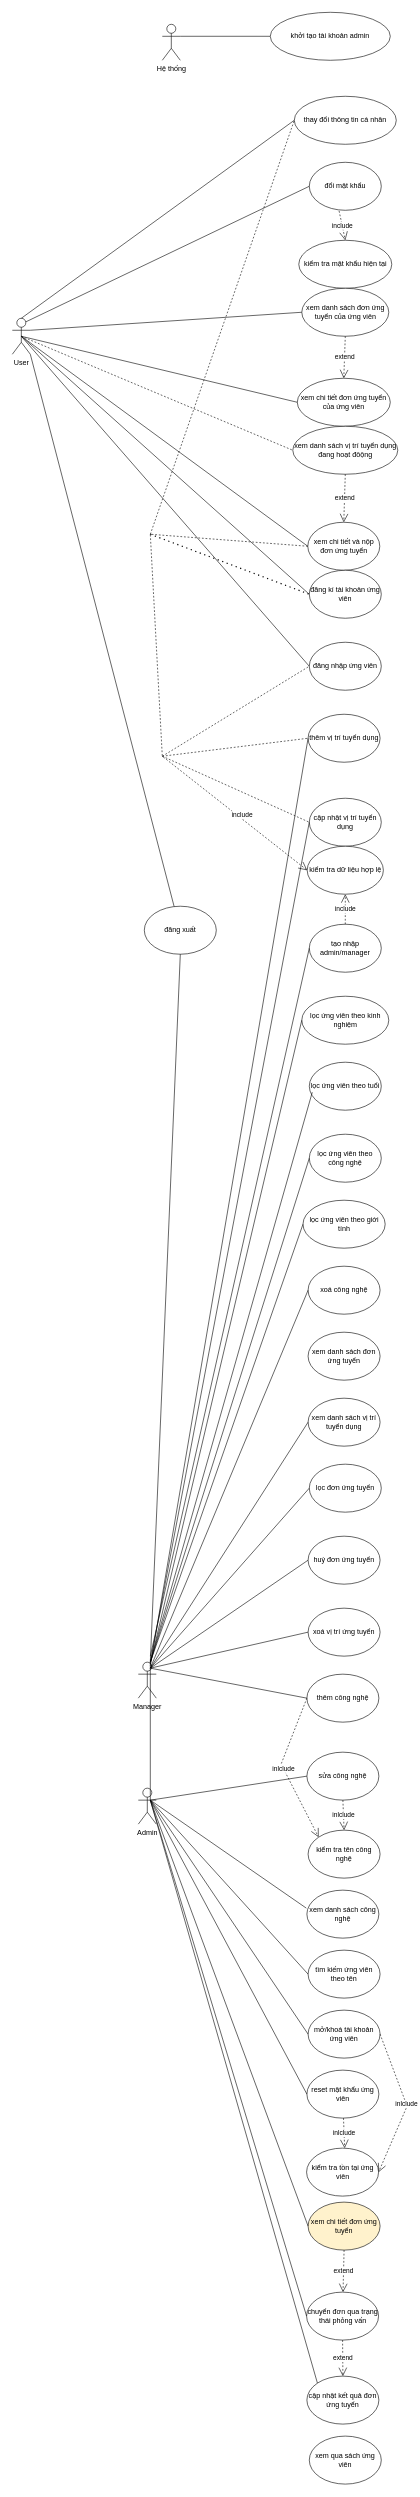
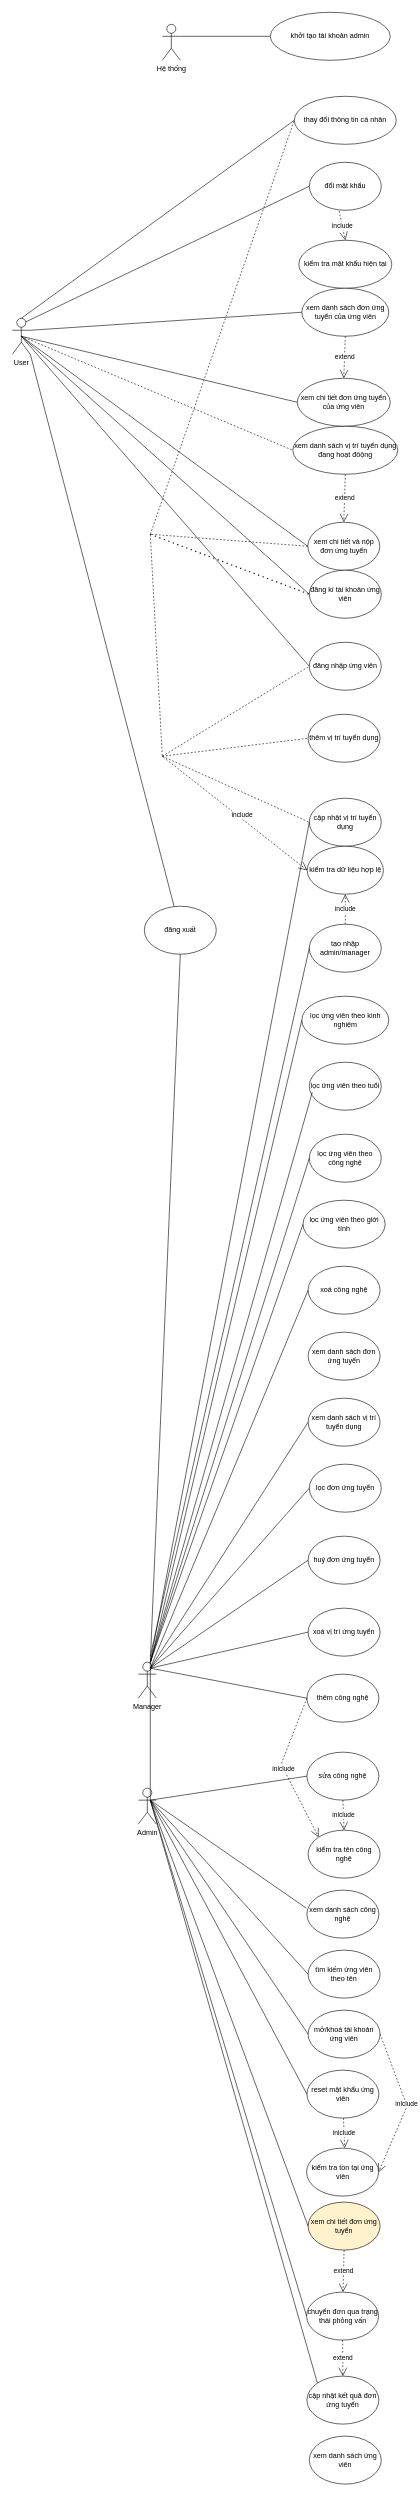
(239, 1147) -> none
(345, 2460) -> (345, 2460)
